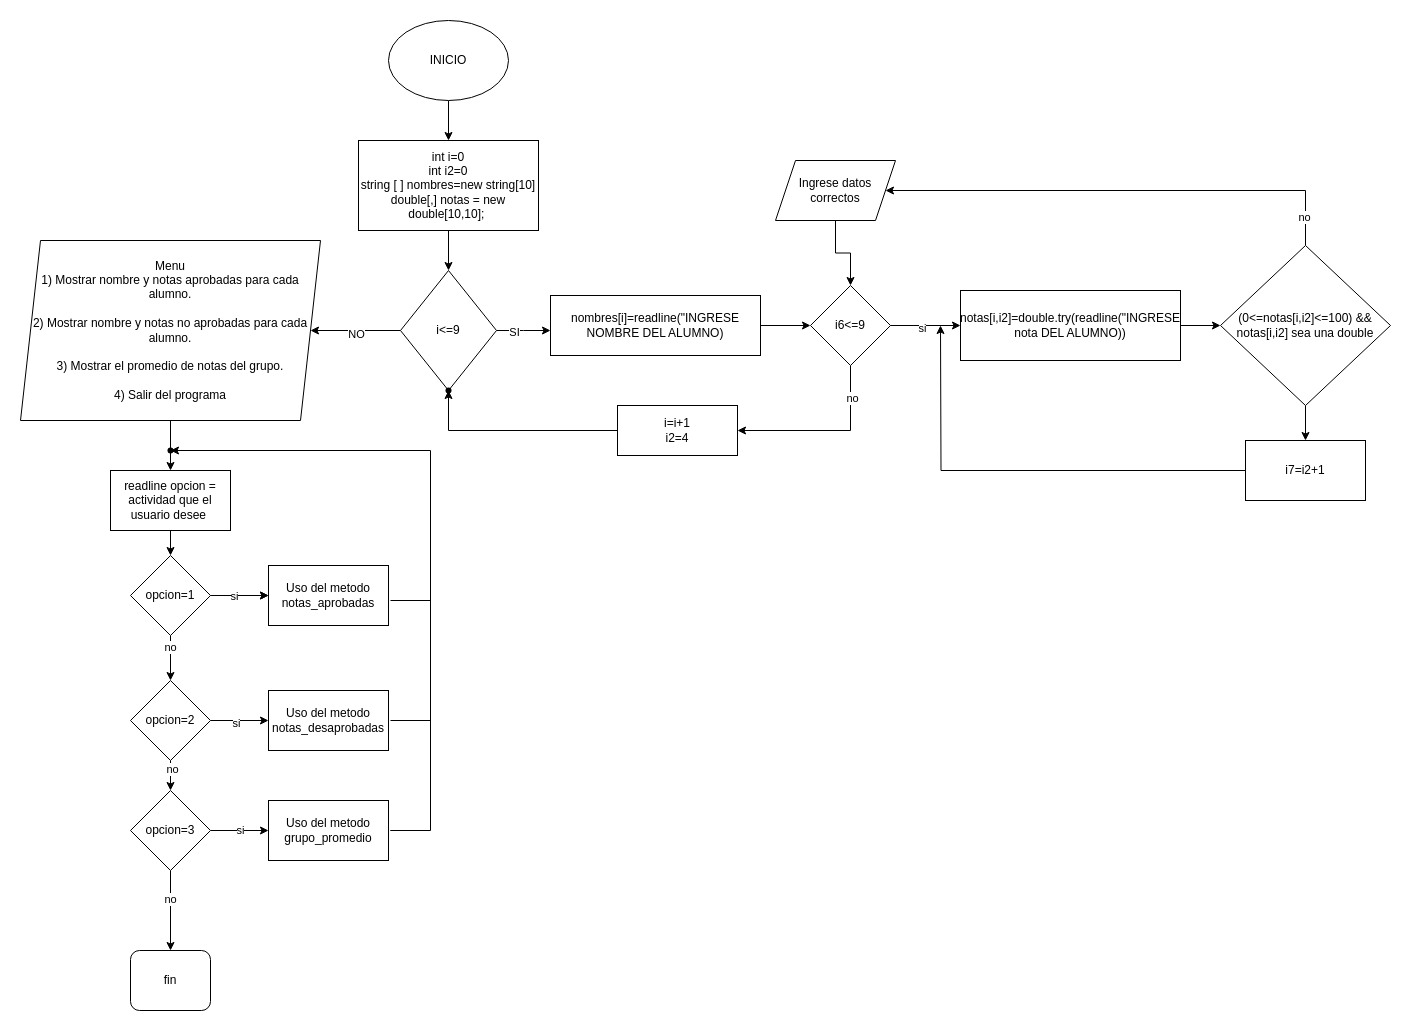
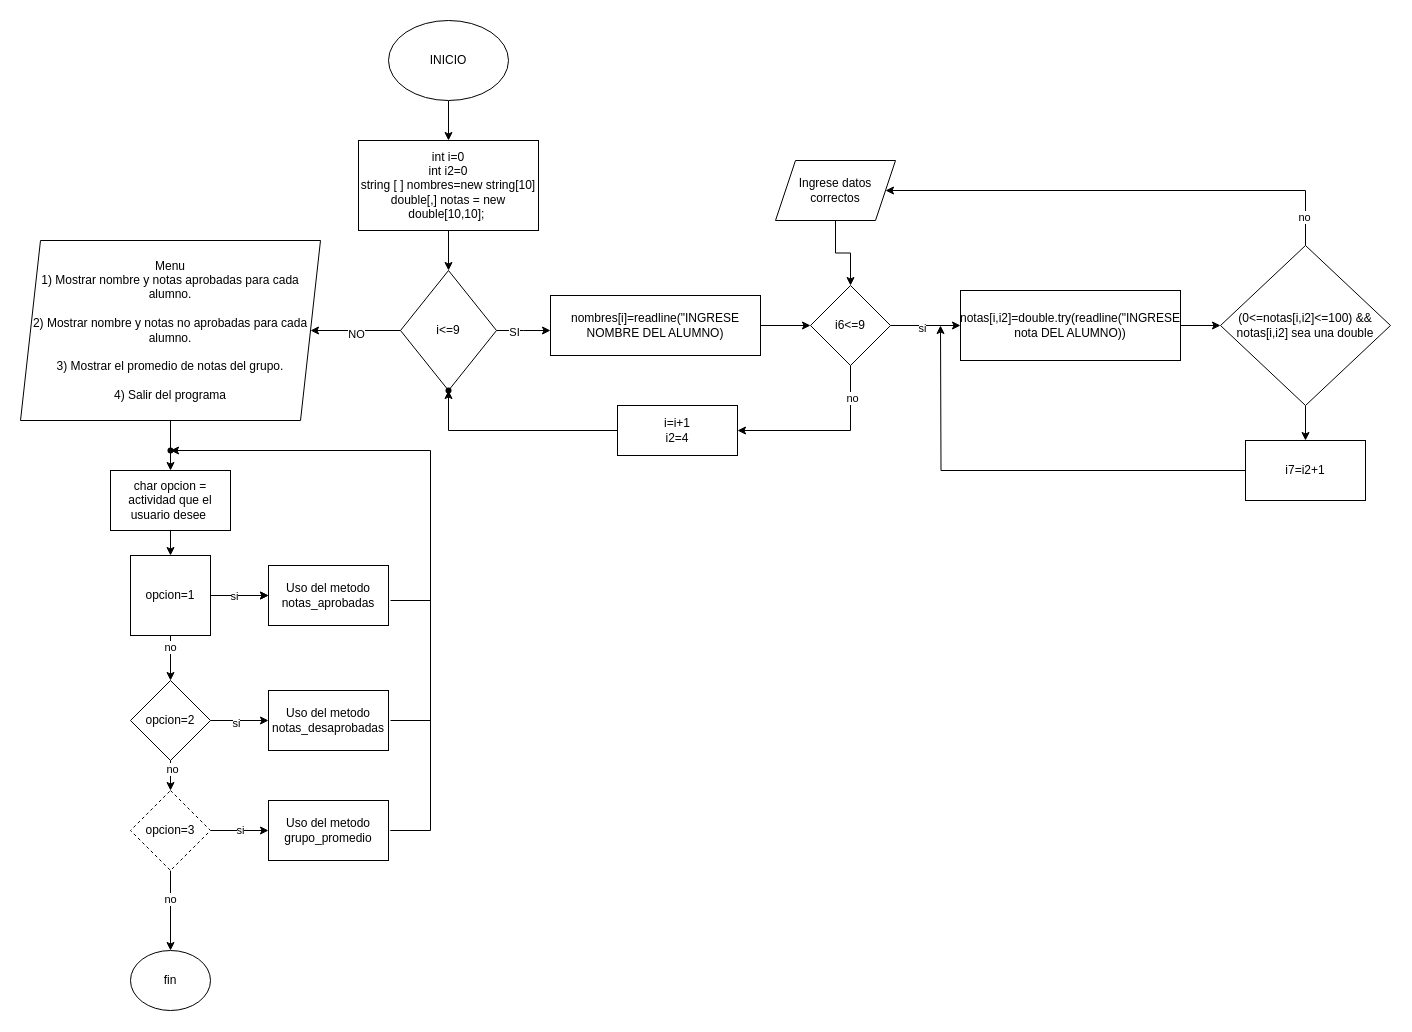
(171, 501) -> (171, 501)
(171, 596) -> (171, 596)
(171, 831) -> (171, 831)
(171, 981) -> (171, 981)
